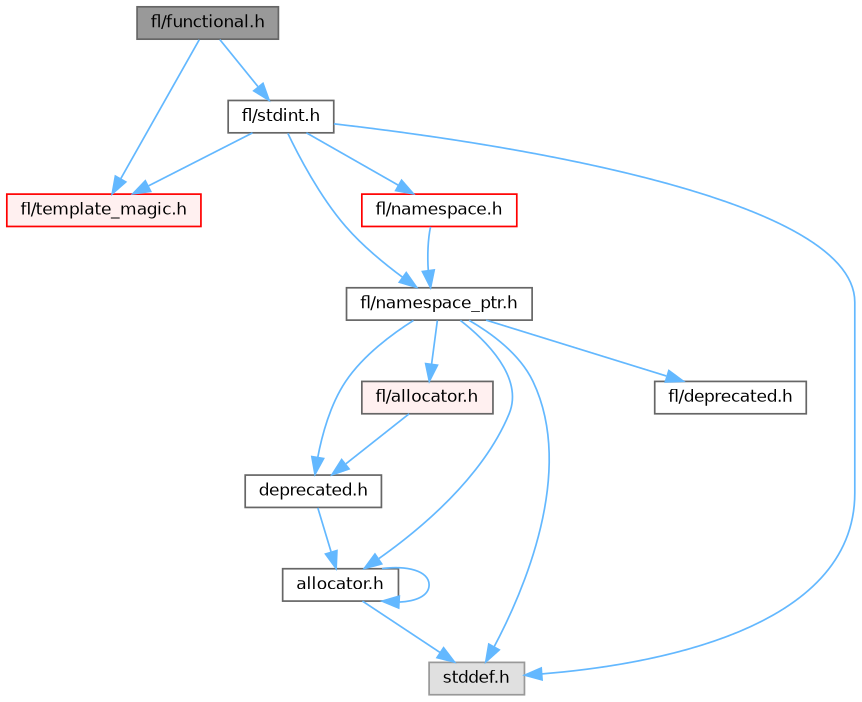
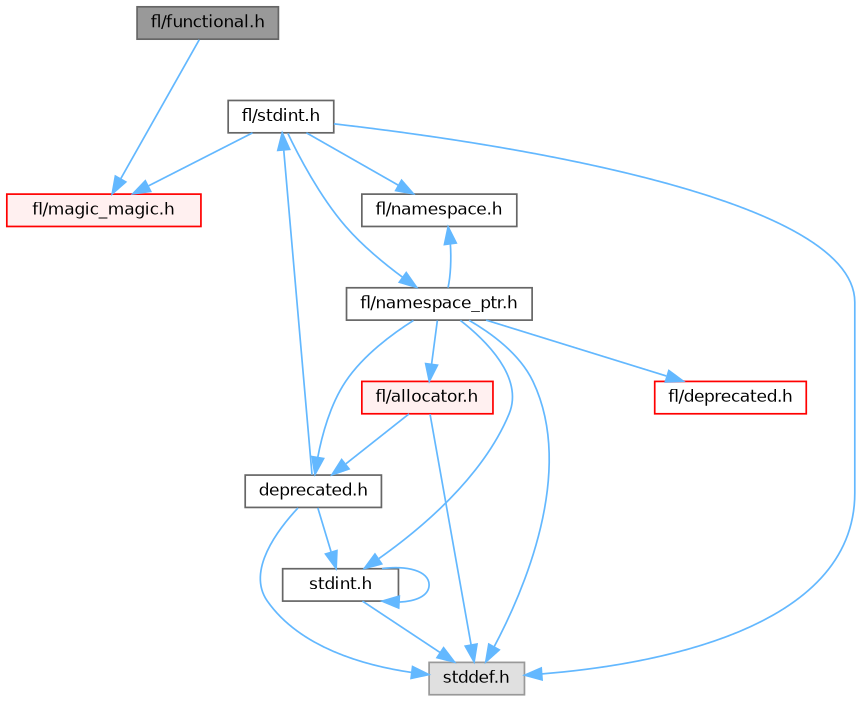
(239, 63) -> (298, 312)
(104, 210) -> (104, 210)
(439, 210) -> (439, 210)
(428, 249) -> (451, 266)
(427, 398) -> (427, 398)
(730, 398) -> (730, 398)
none -> (451, 530)
(341, 585) -> (341, 585)
none -> (288, 623)
